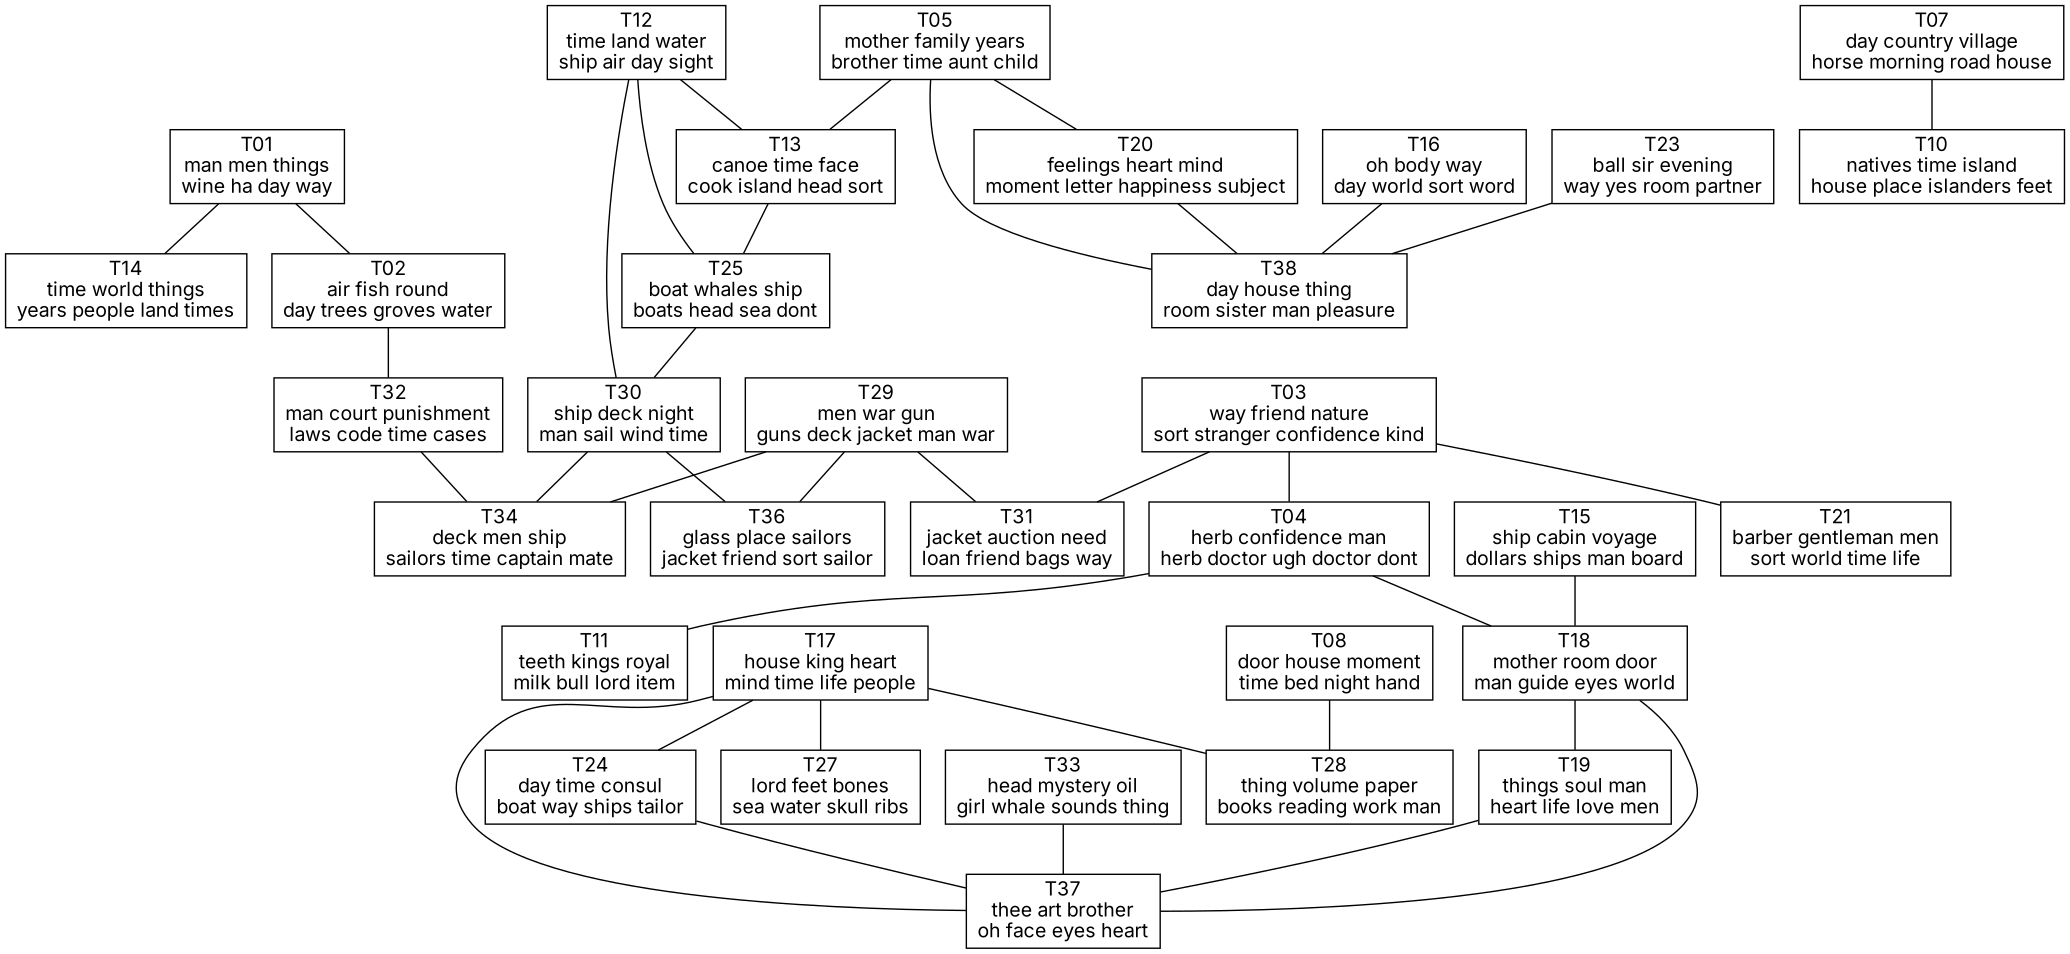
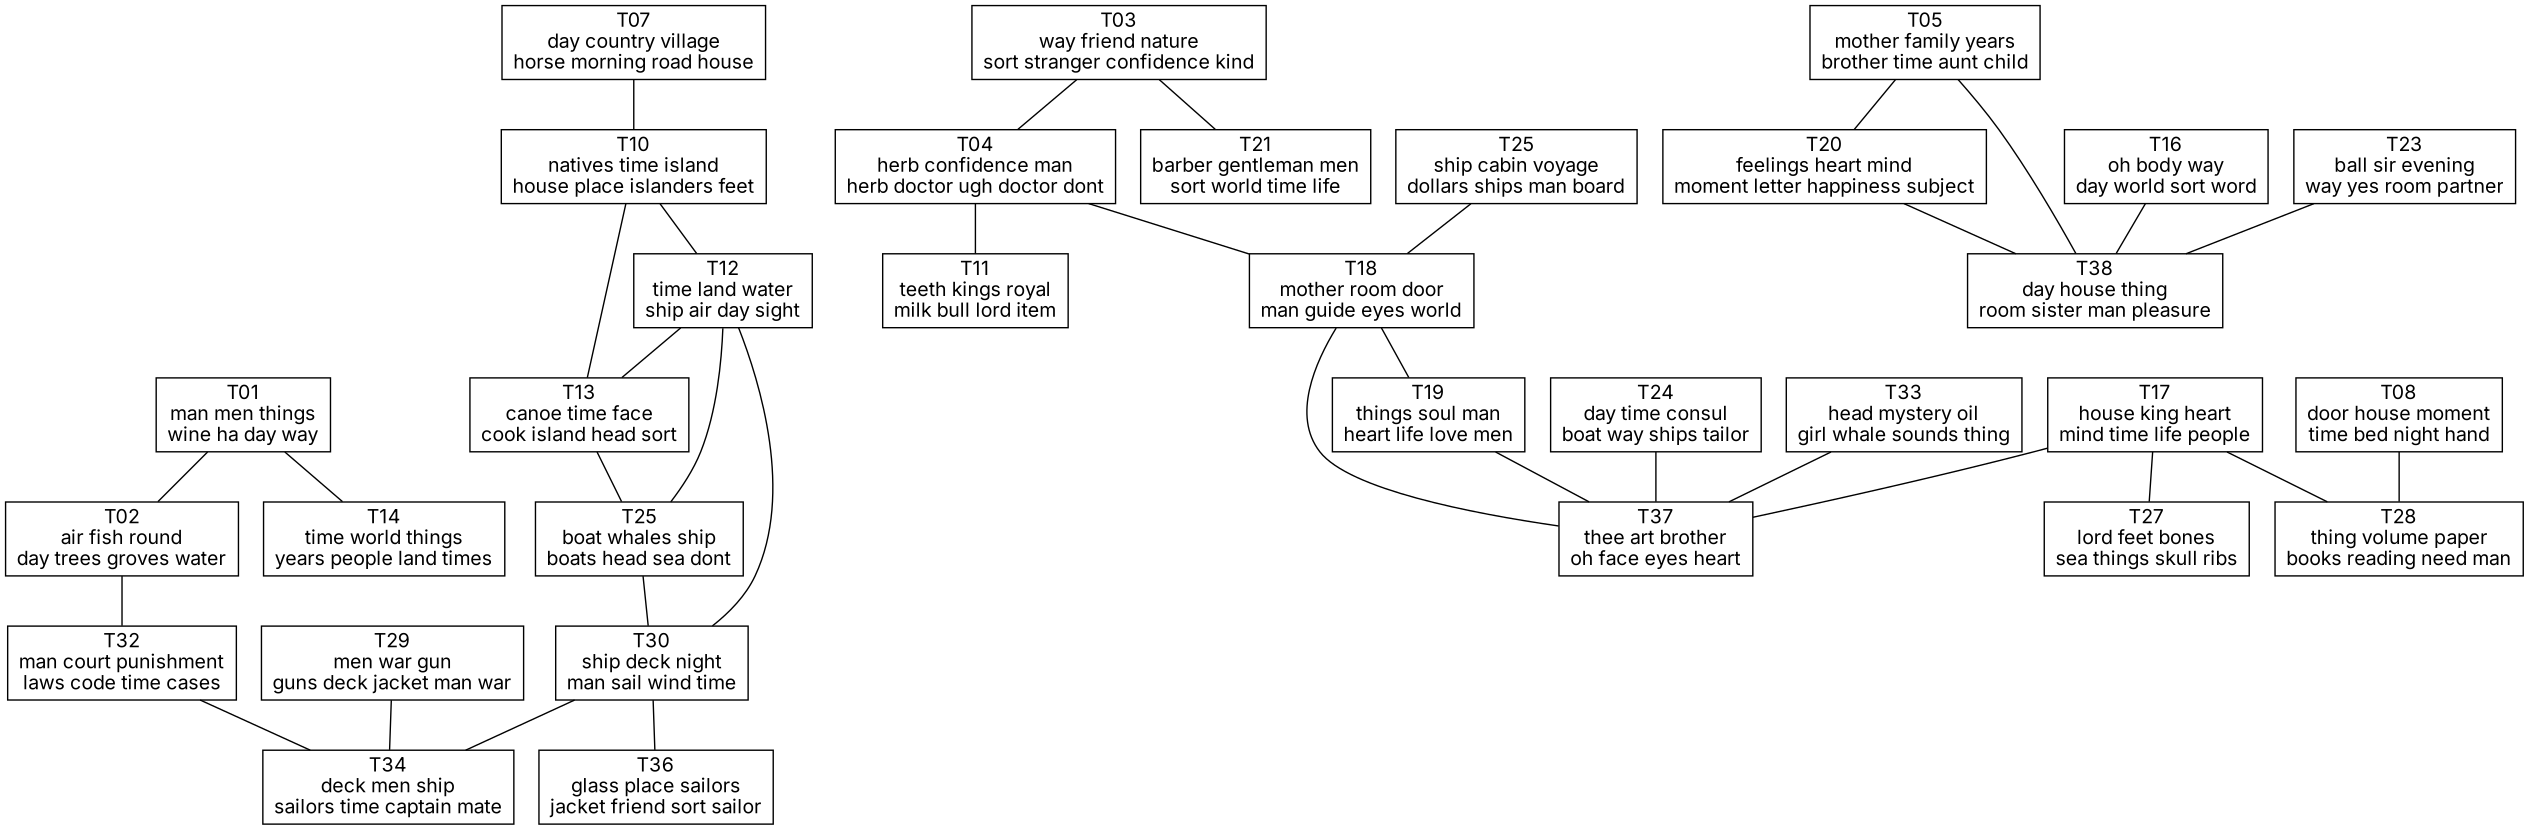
(860, 104) -> (607, 291)
none -> (678, 229)
(822, 477) -> none
(1017, 539) -> none
(1575, 539) -> (1516, 167)
(706, 725) -> none
(821, 787) -> (2147, 539)
(1330, 787) -> (2399, 539)
